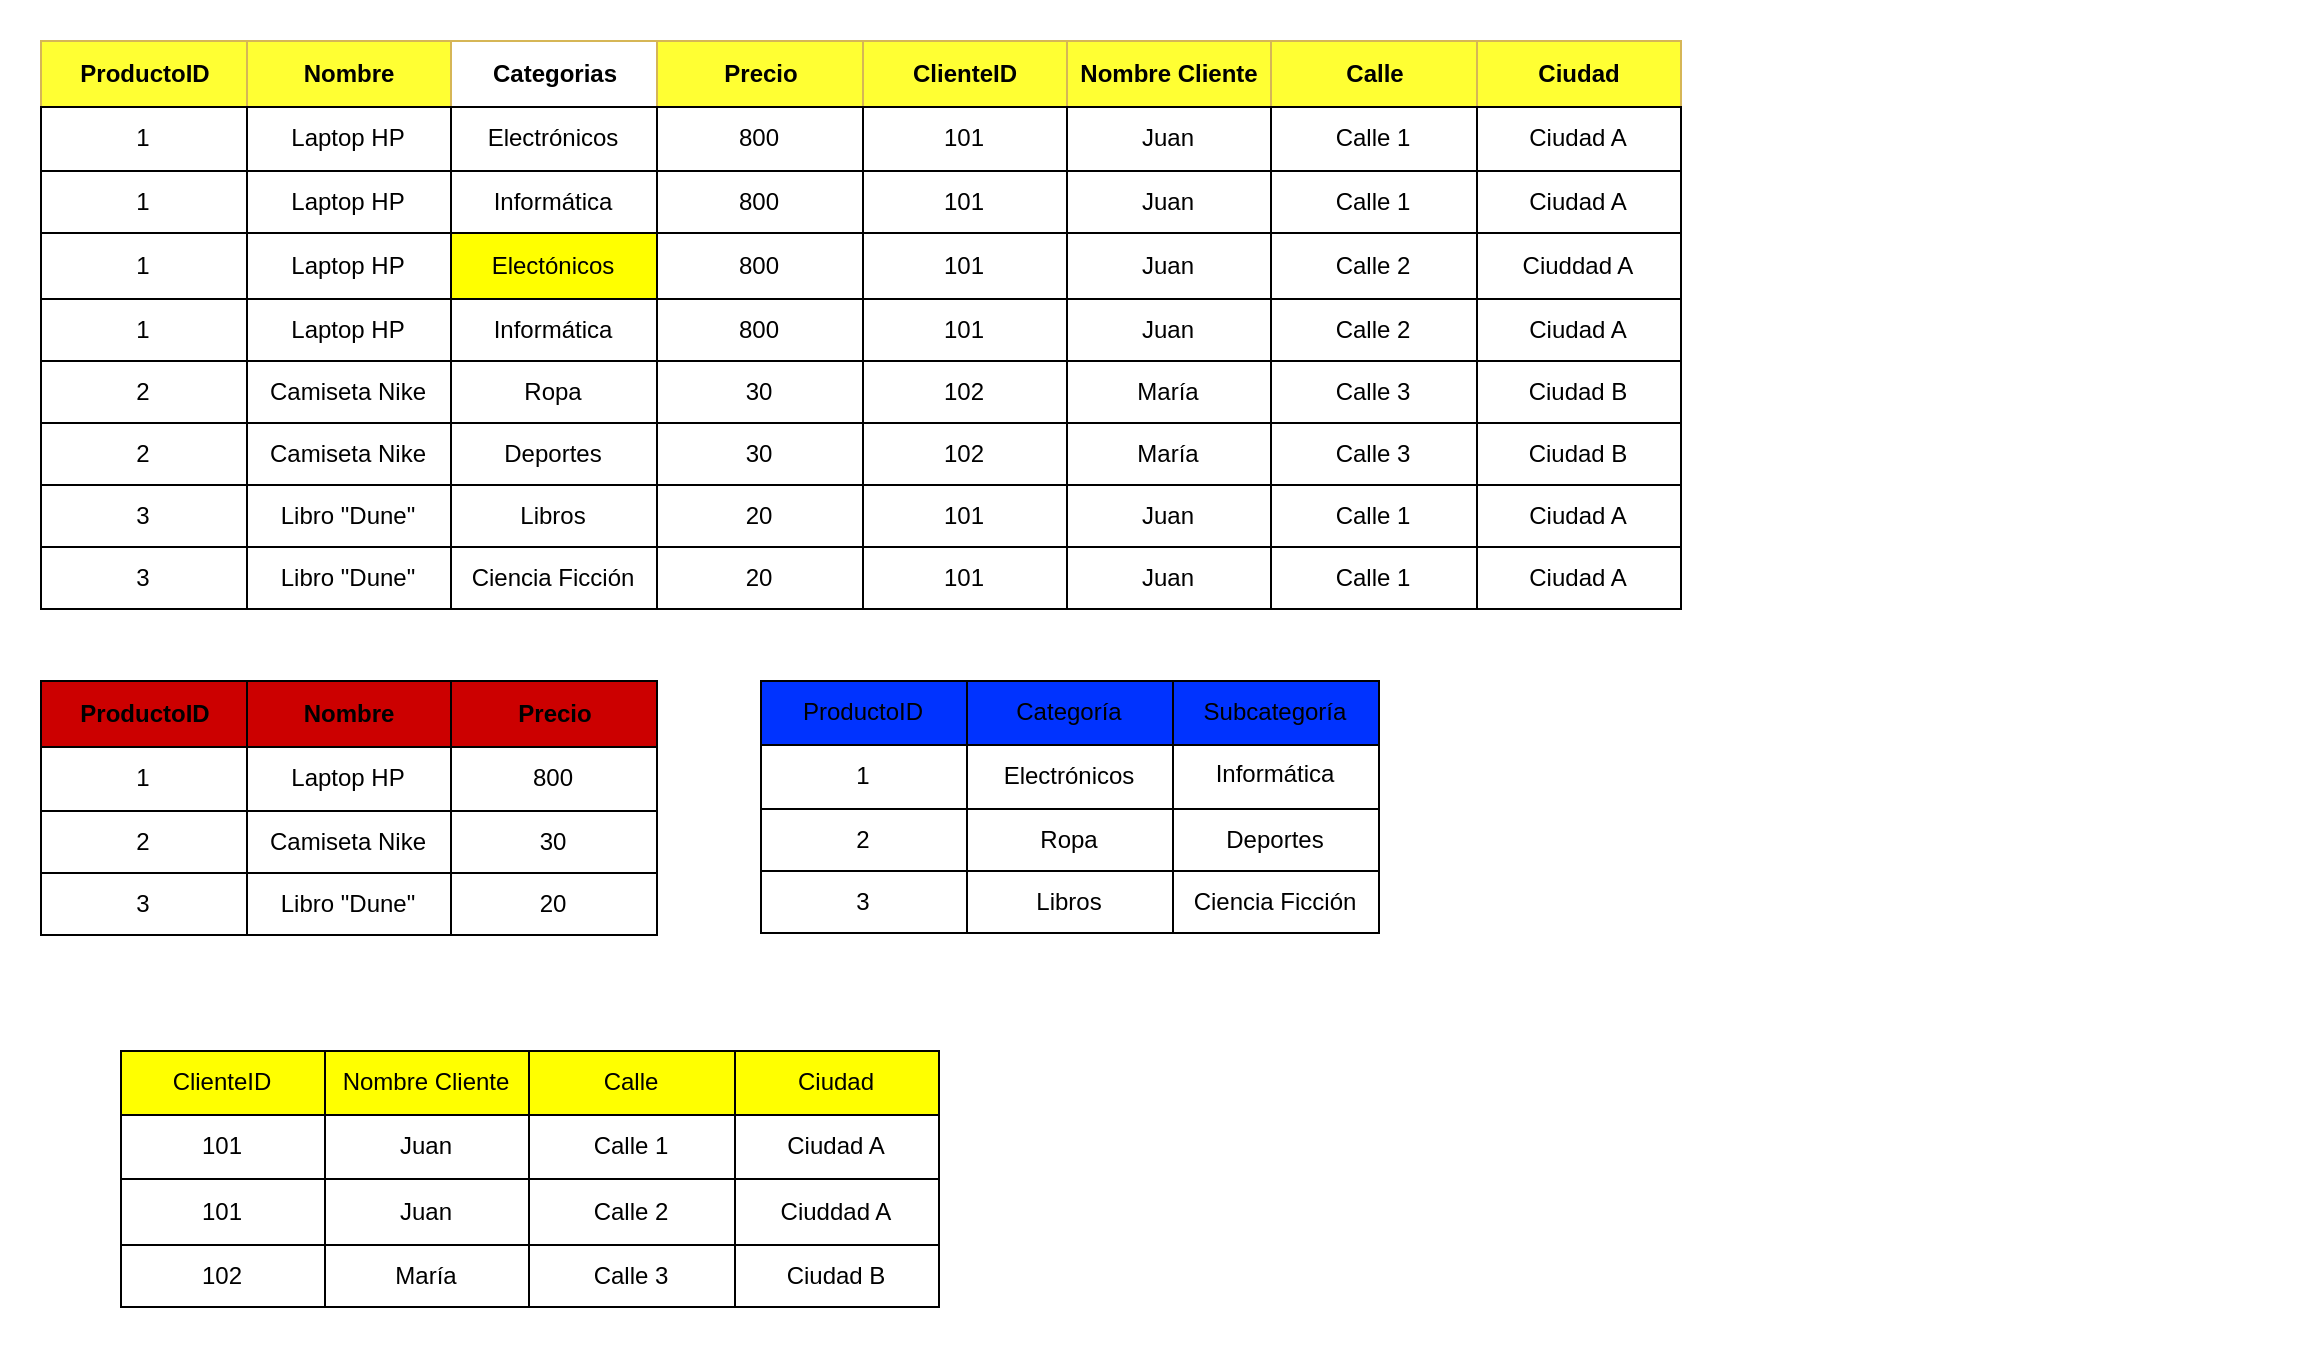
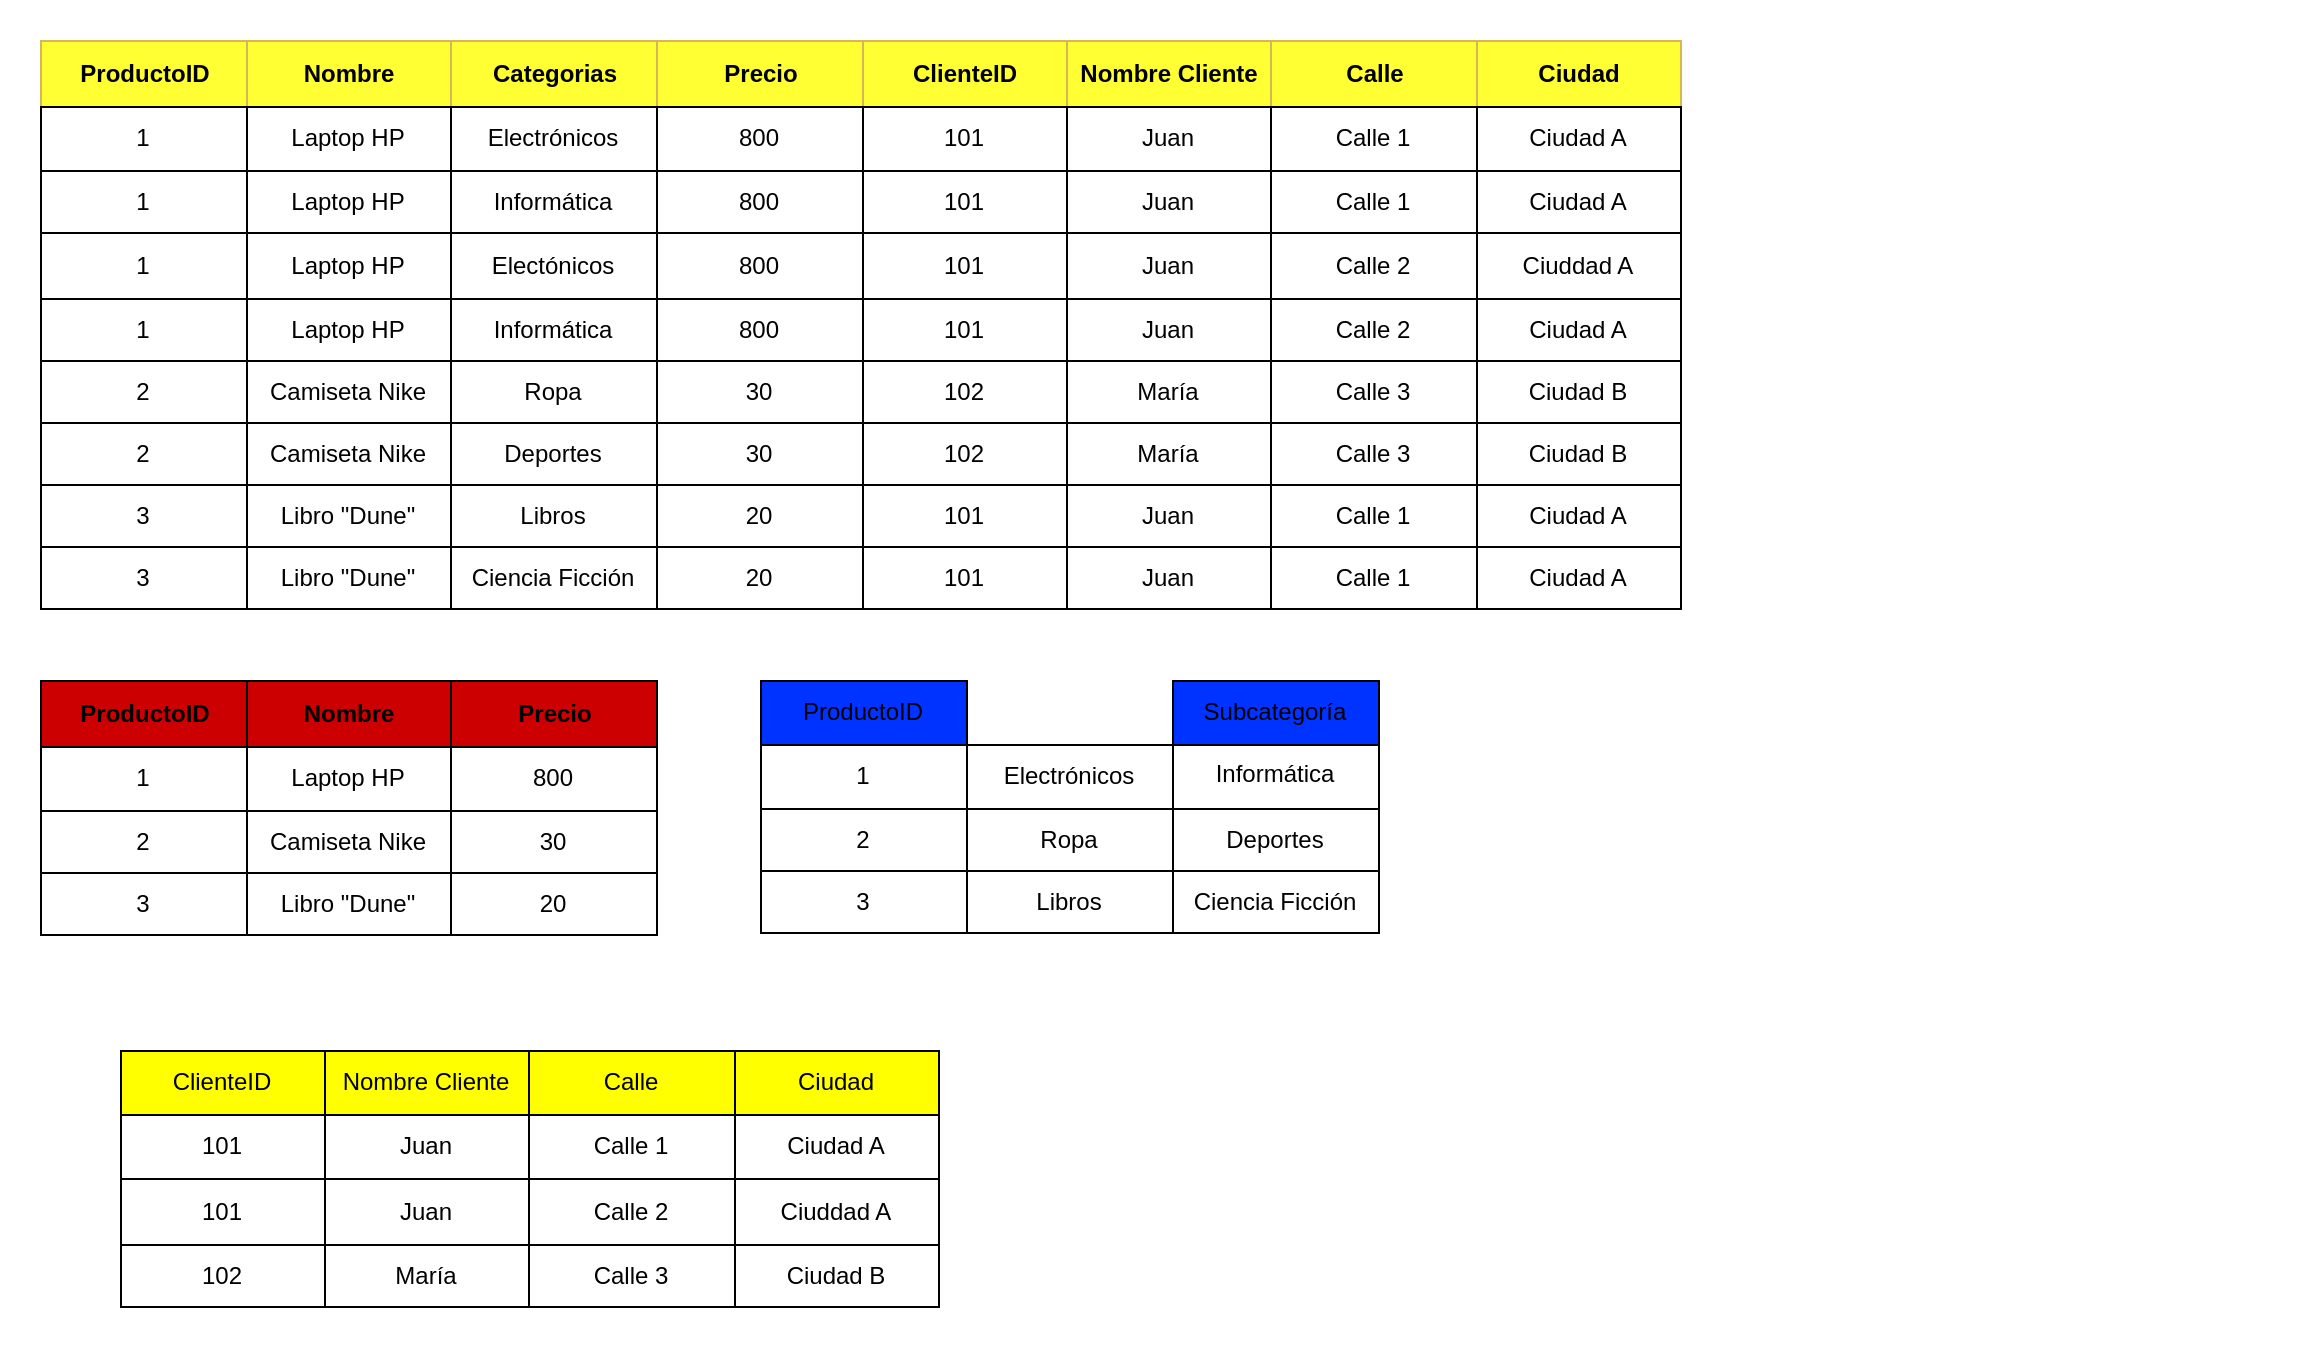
(554, 74) -> (554, 74)
(554, 266) -> (554, 266)
(1070, 713) -> none
